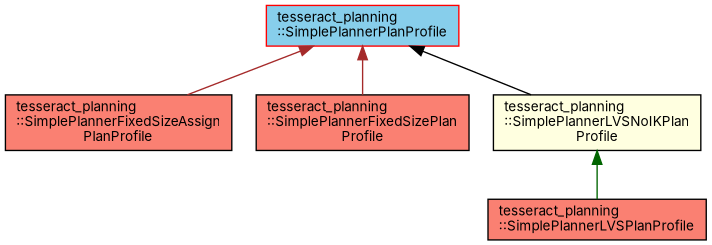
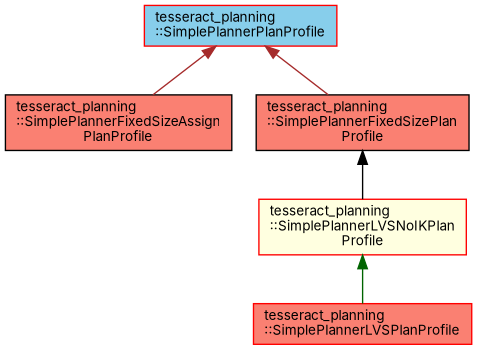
(477, 73) -> (363, 182)
(597, 123) -> (363, 227)
(597, 220) -> (363, 324)
